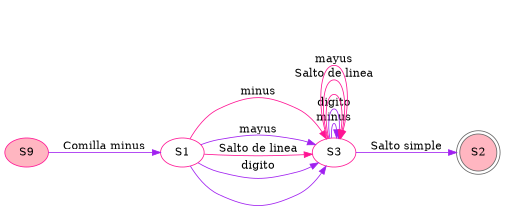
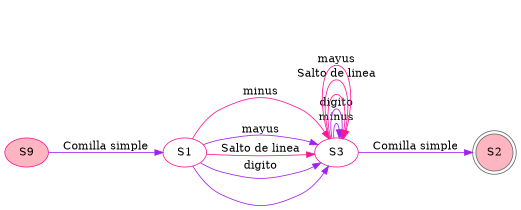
(104, 146) -> (106, 146)
(406, 146) -> (416, 146)
